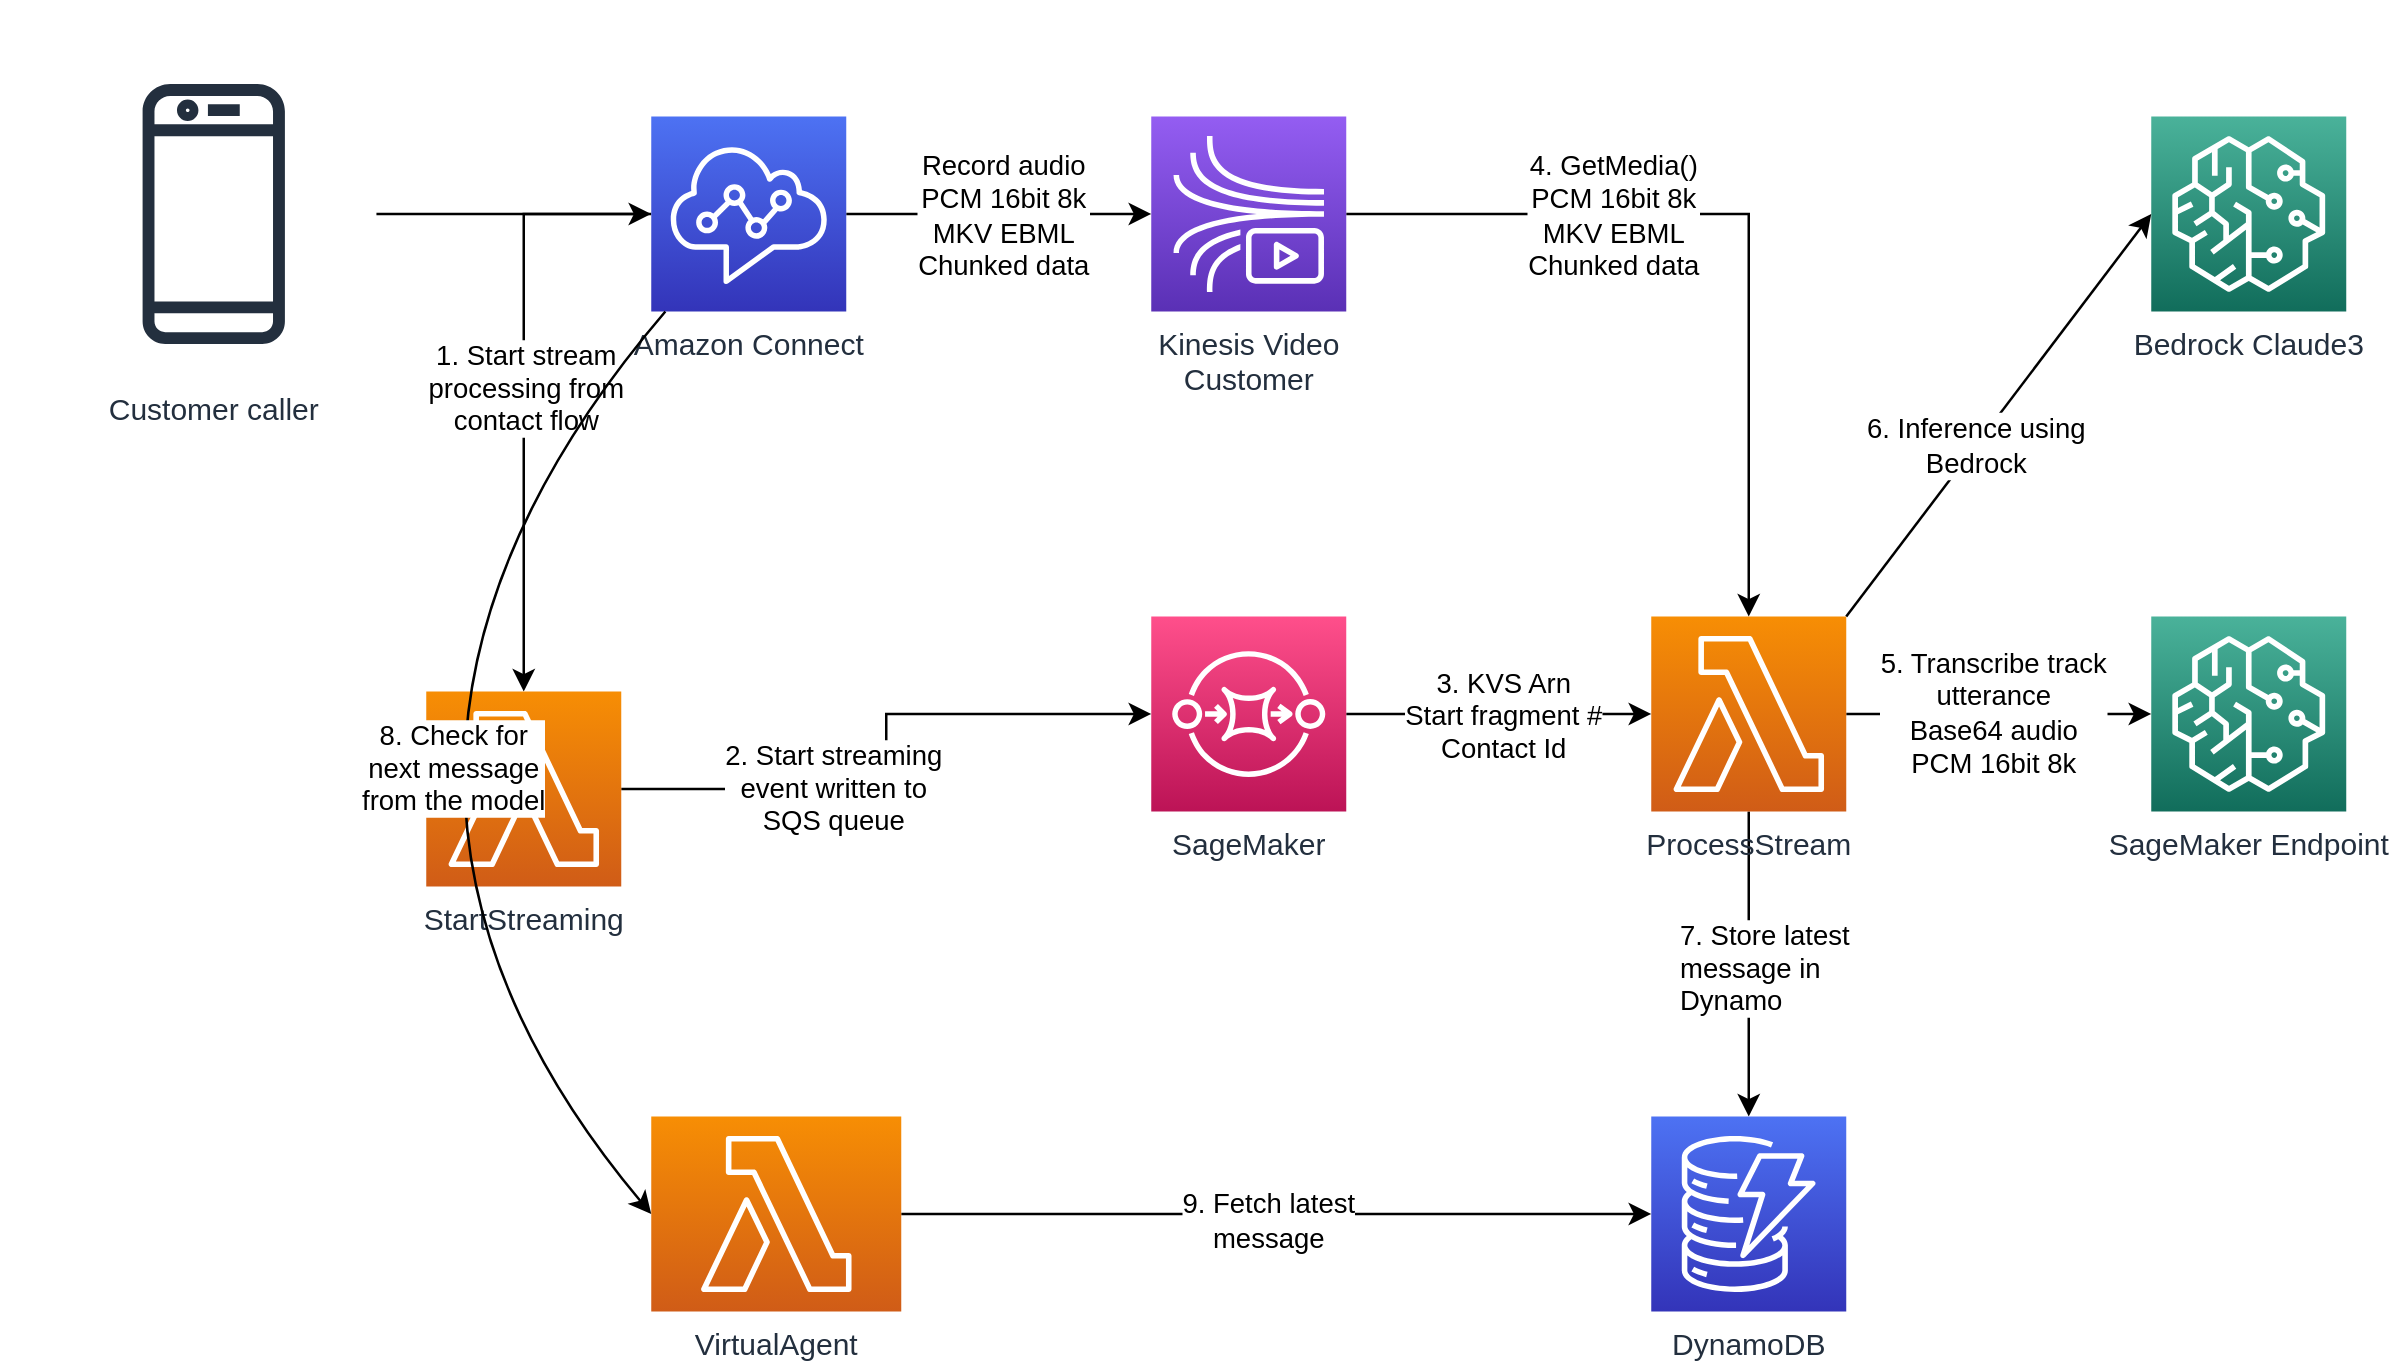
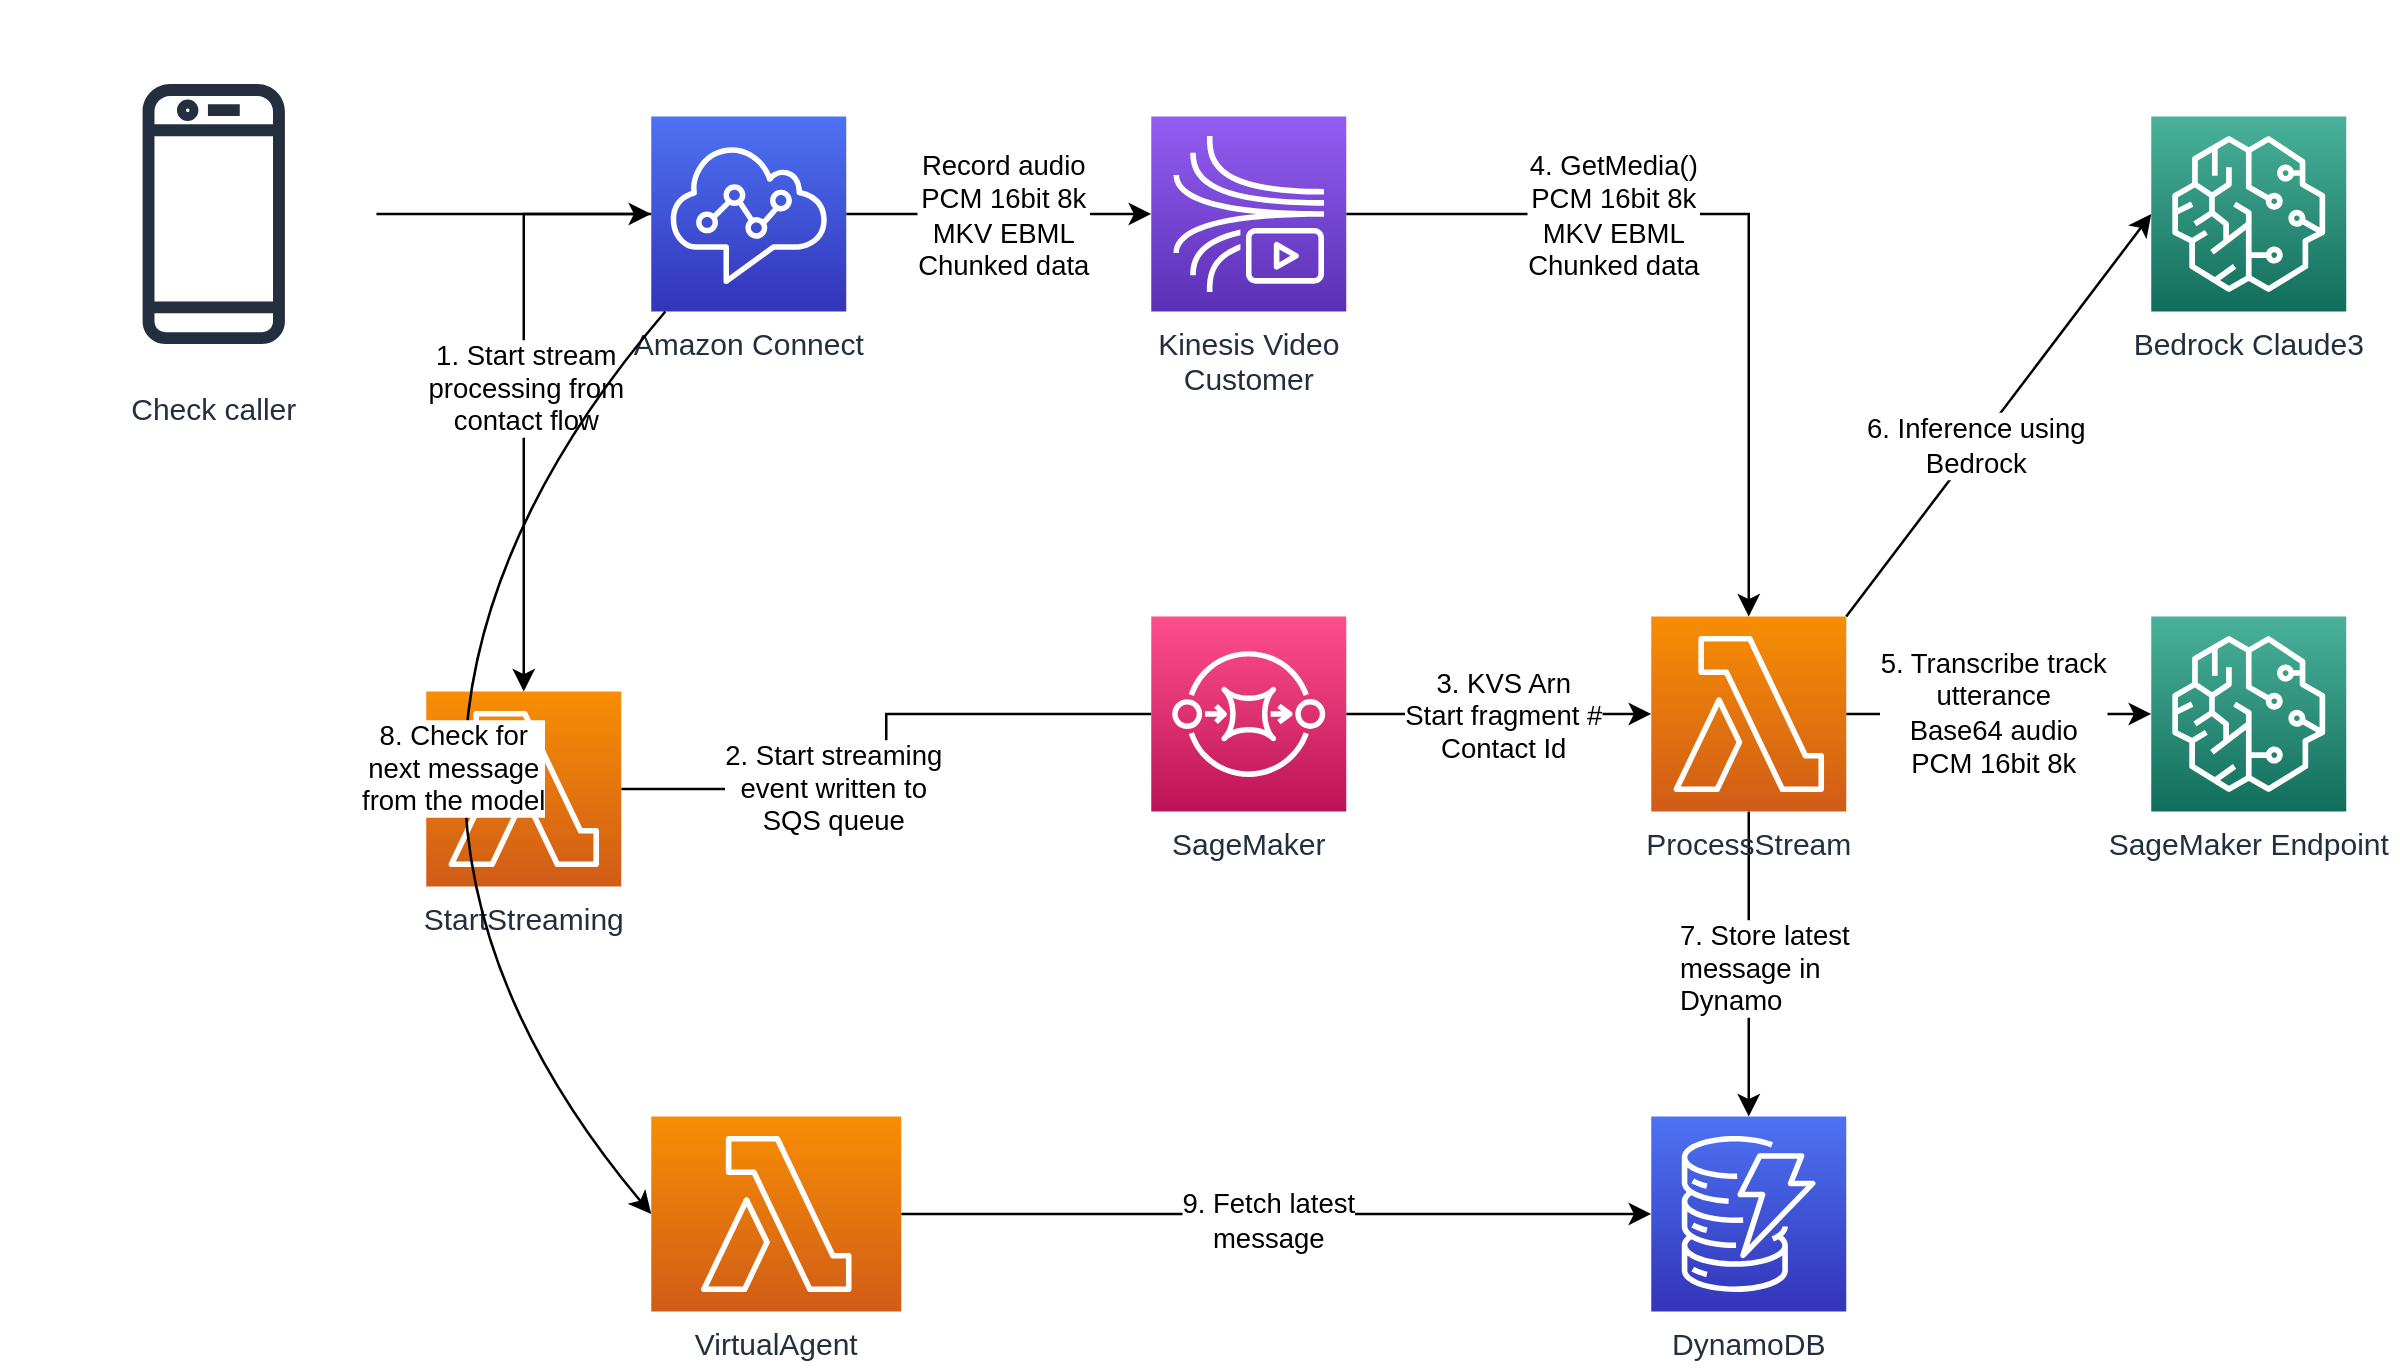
(215, 412) -> (215, 412)
(1133, 714) -> (1141, 714)
